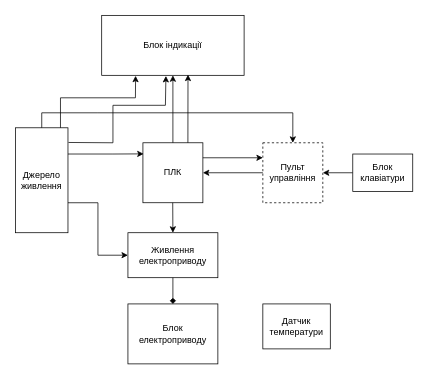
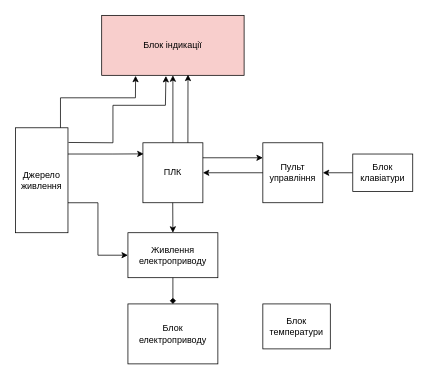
(173, 45) -> (173, 45)
(170, 113) -> none
(293, 173) -> (293, 173)
(297, 327) -> (297, 327)
